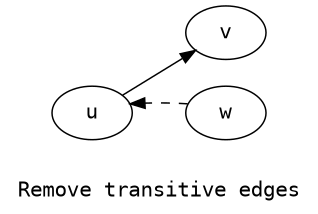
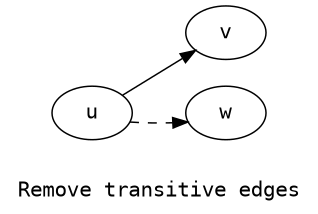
(166, 103) -> (151, 123)
